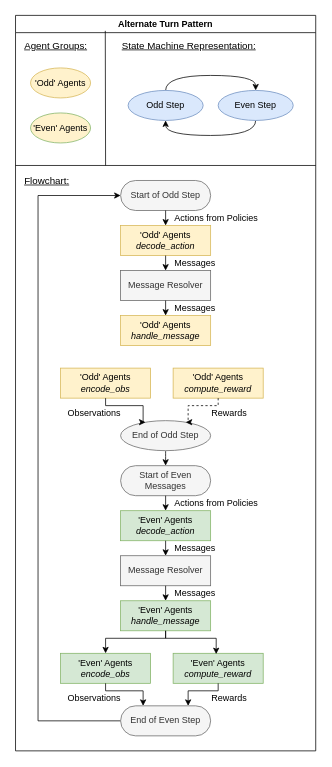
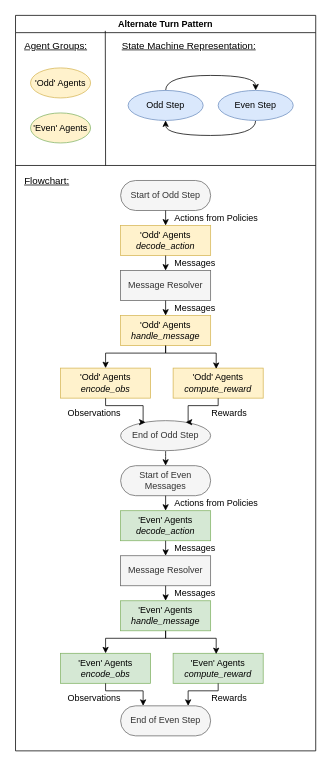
(75, 195) -> none
none -> (105, 357)
none -> (216, 357)
(197, 405) -> (197, 405)
